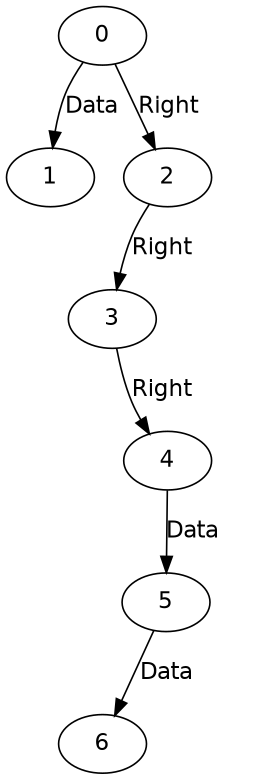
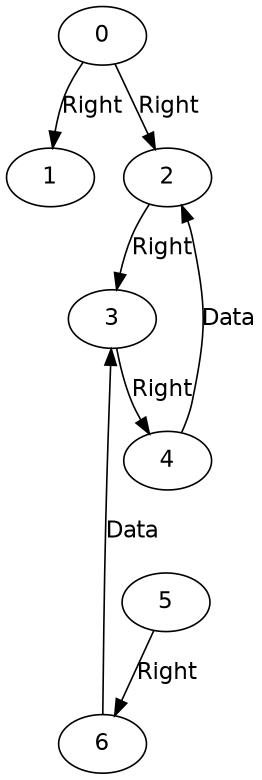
(92, 107) -> (92, 107)
(167, 523) -> (203, 327)
none -> (105, 540)
(167, 673) -> (167, 673)
